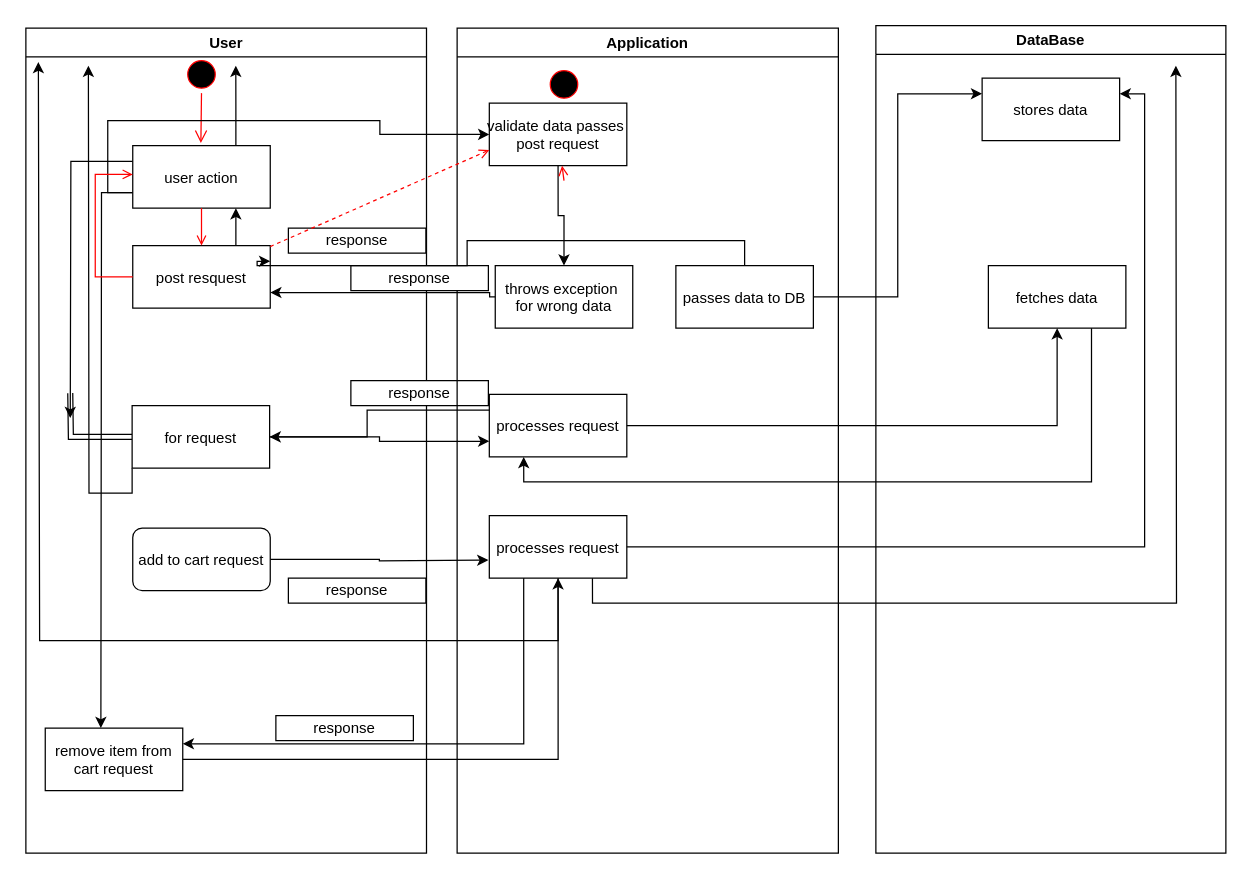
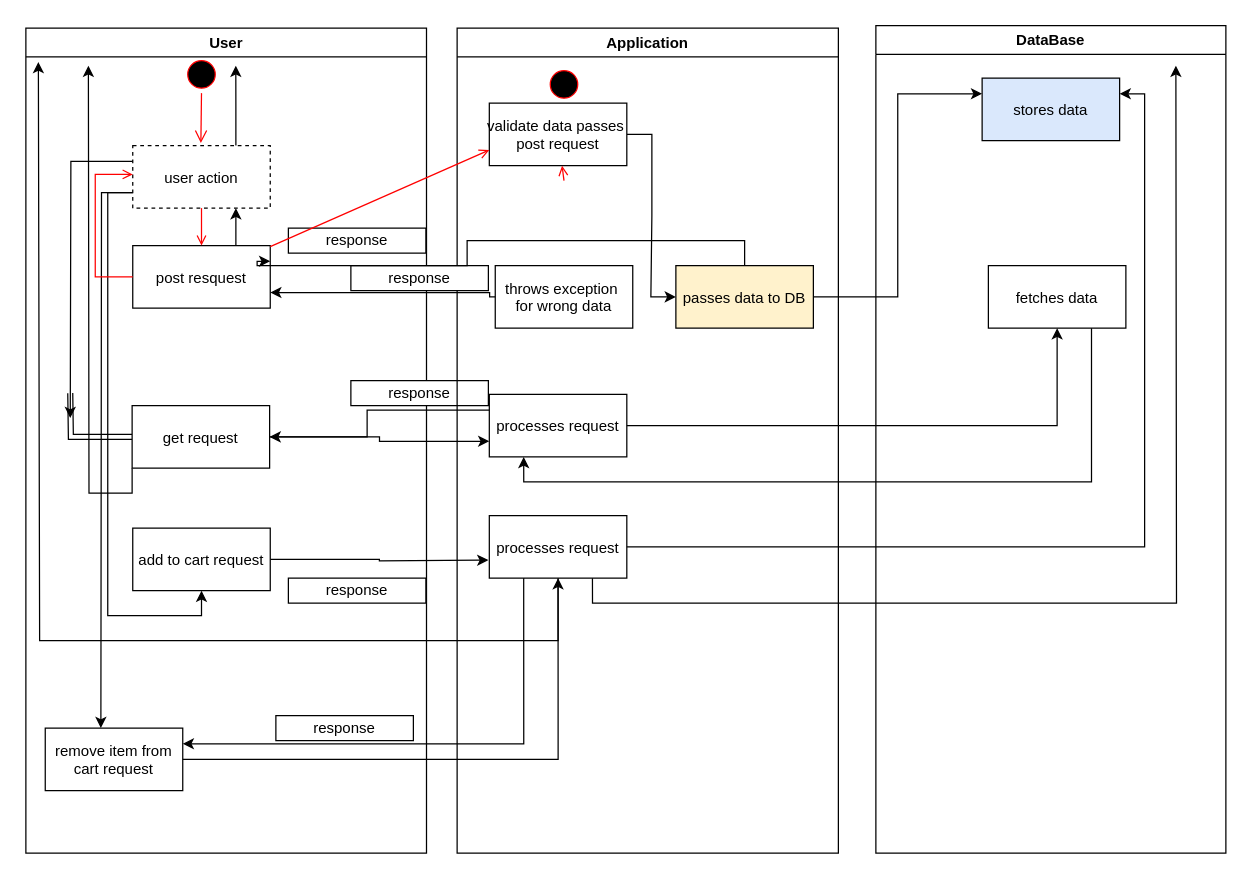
(1051, 109) -> (1051, 109)
(267, 121) -> (108, 583)
(201, 177) -> (201, 177)
(377, 199) -> (377, 199)
none -> (652, 212)
(558, 214) -> none
(744, 297) -> (744, 297)
(200, 438) -> (200, 438)
(201, 559) -> (201, 559)
